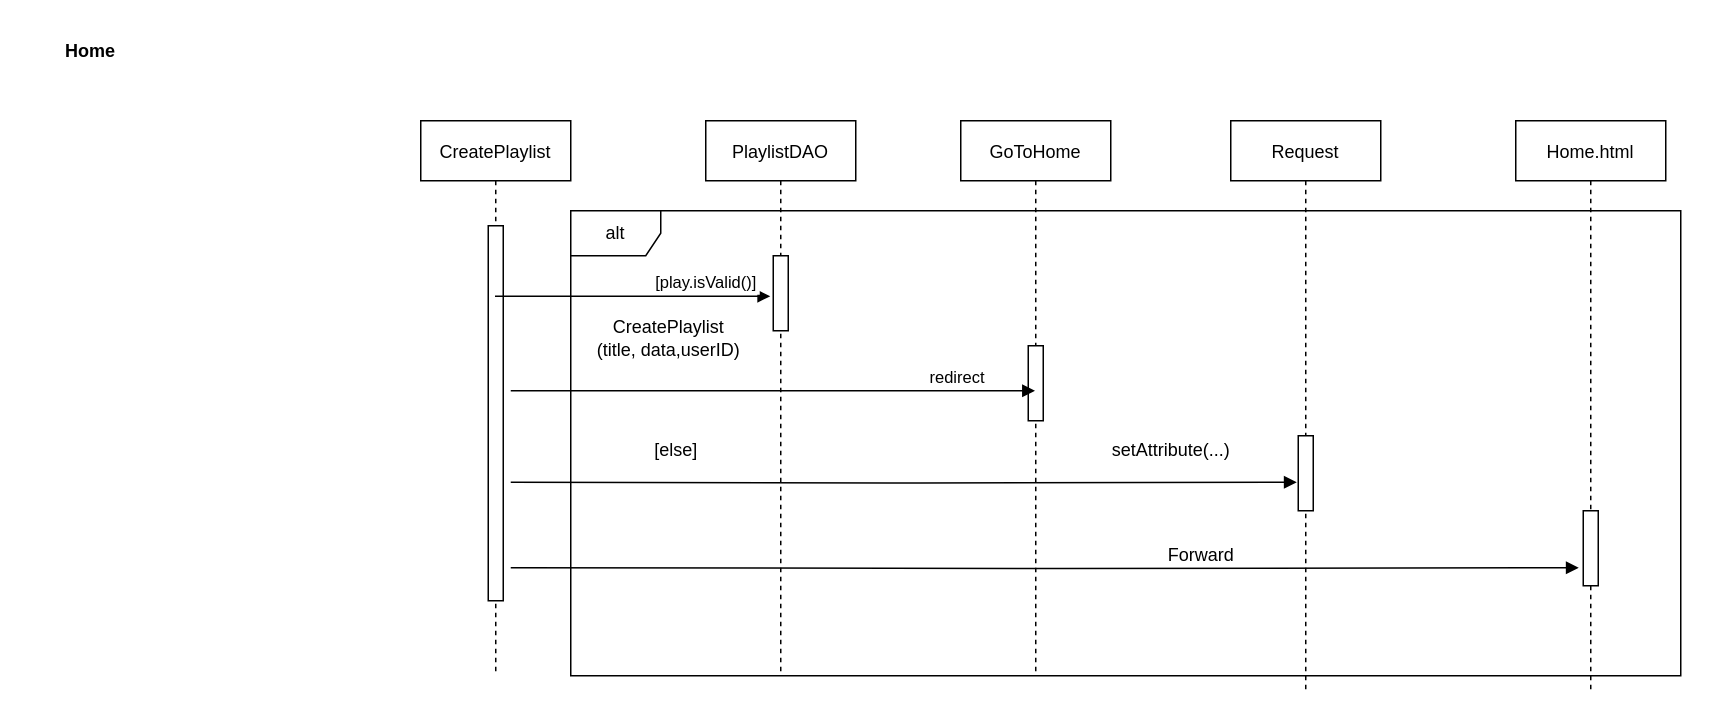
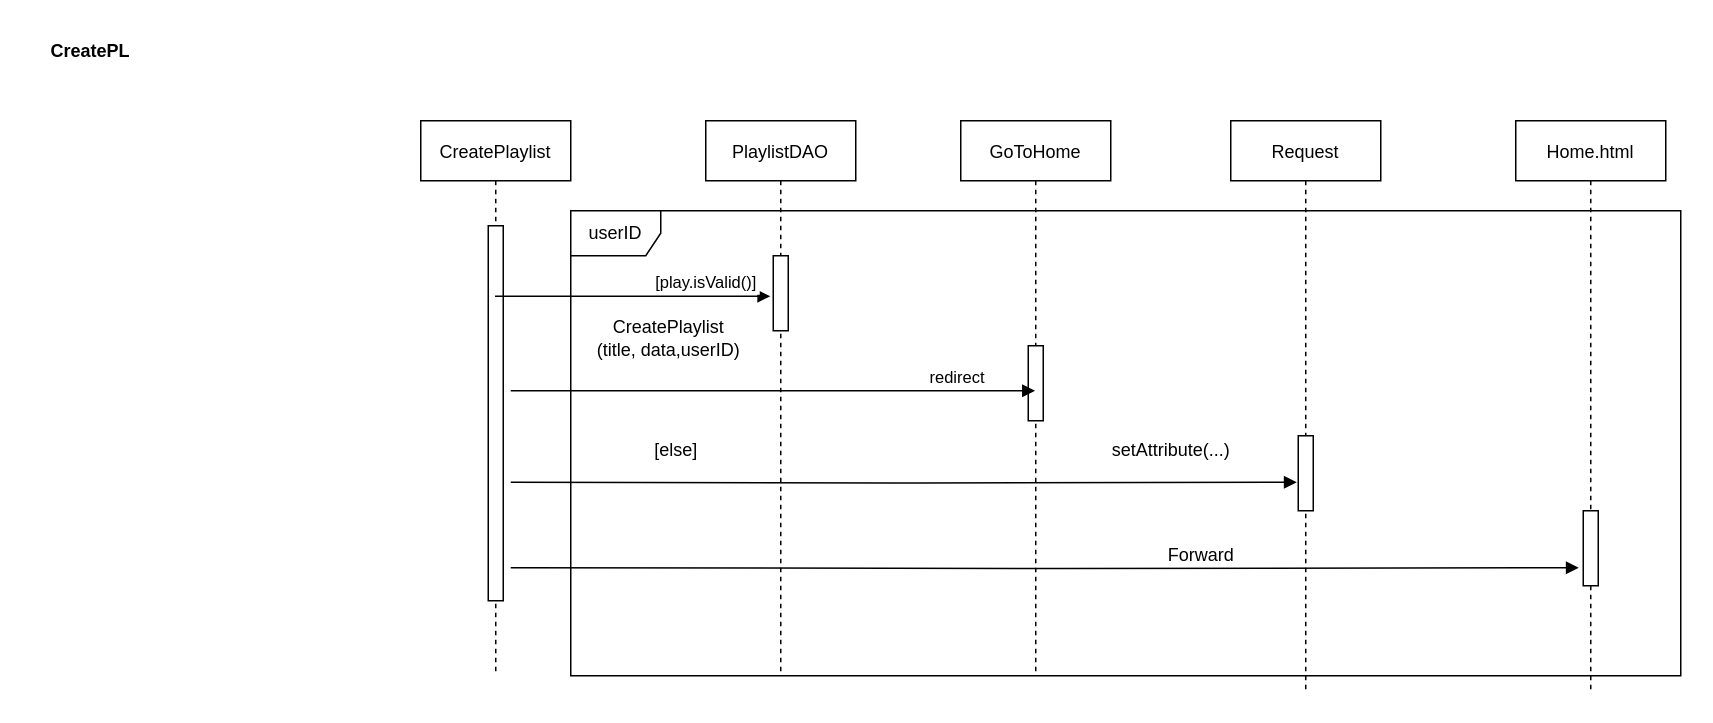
(90, 51) -> (90, 51)
(616, 233) -> (616, 233)
